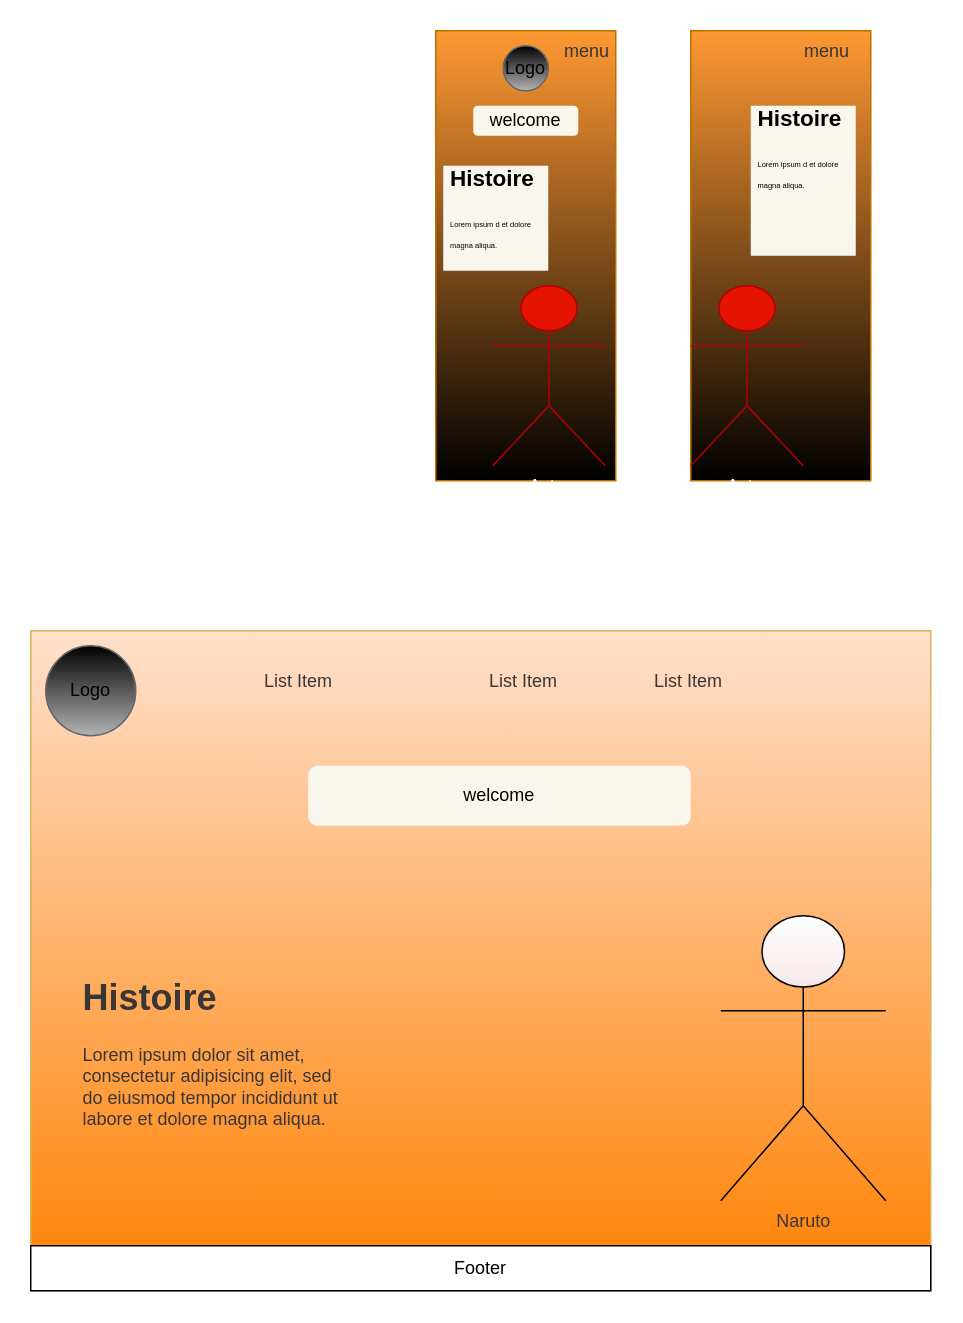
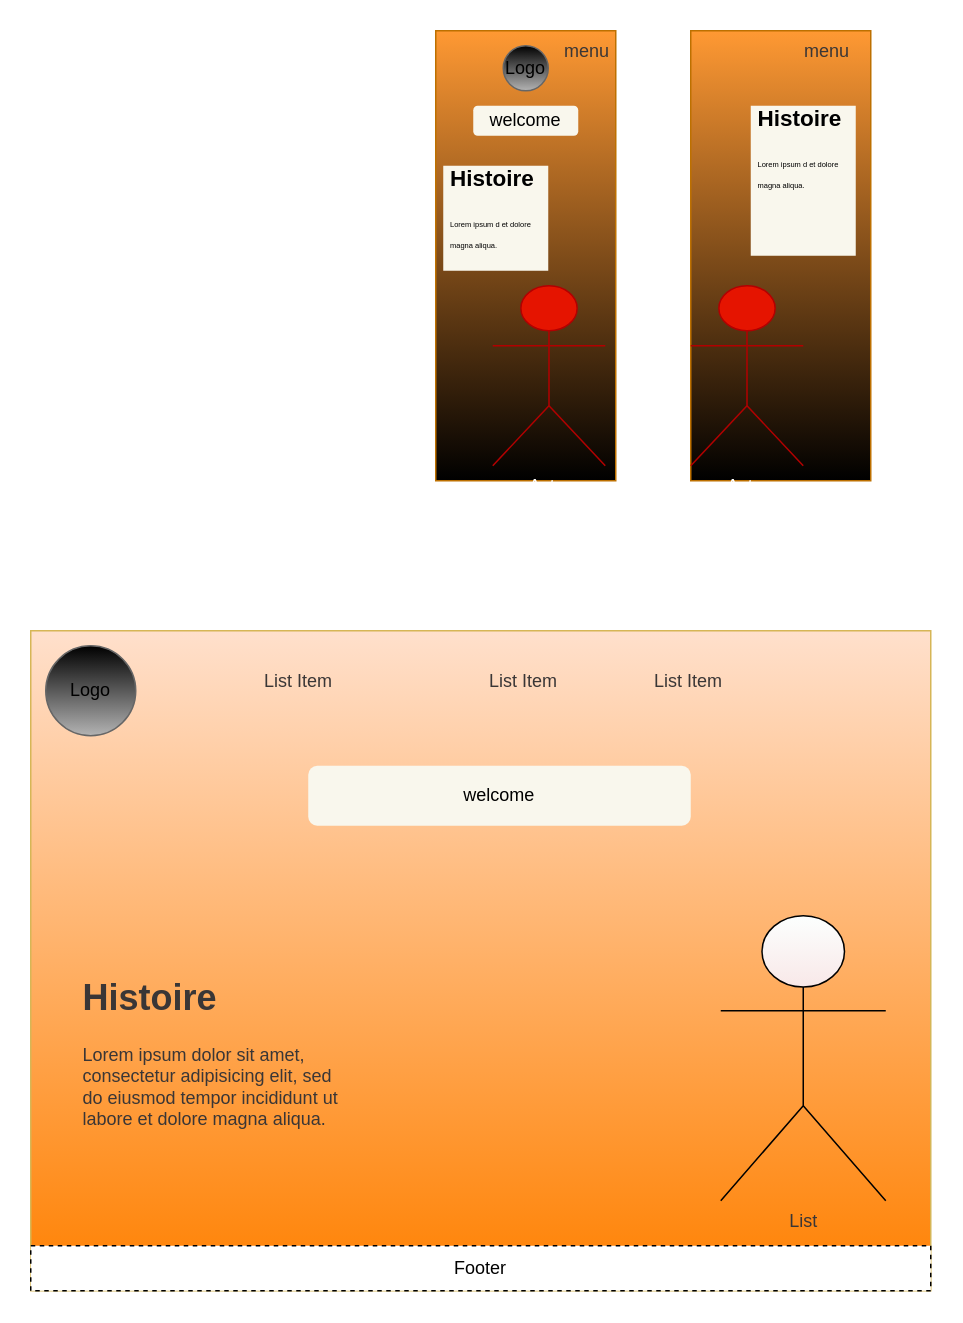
(804, 1222) -> (804, 1222)
(481, 1268) -> (481, 1268)
